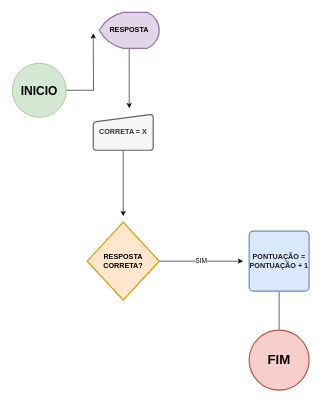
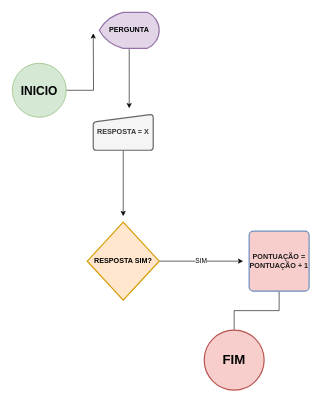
(129, 30) -> (129, 30)
(123, 132) -> (123, 132)
(123, 261) -> (123, 261)
(279, 261) -> (279, 261)
(279, 360) -> (234, 360)
